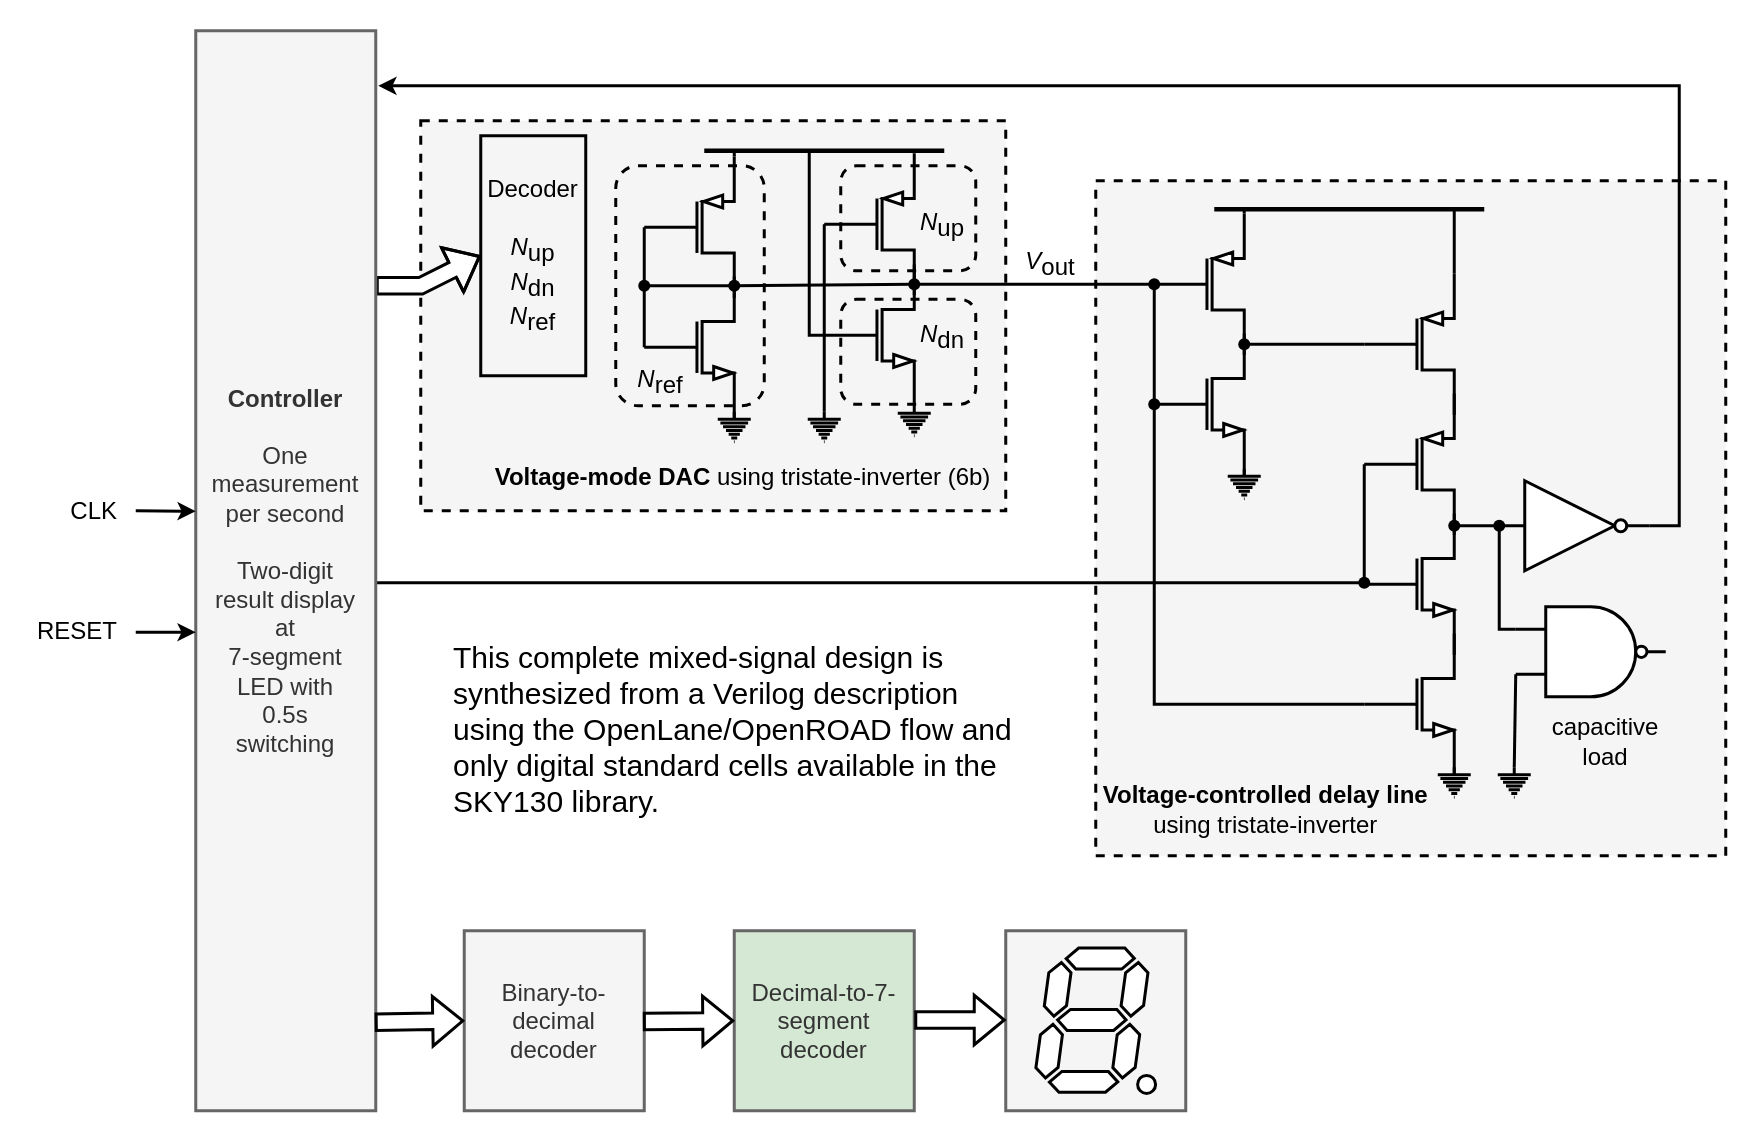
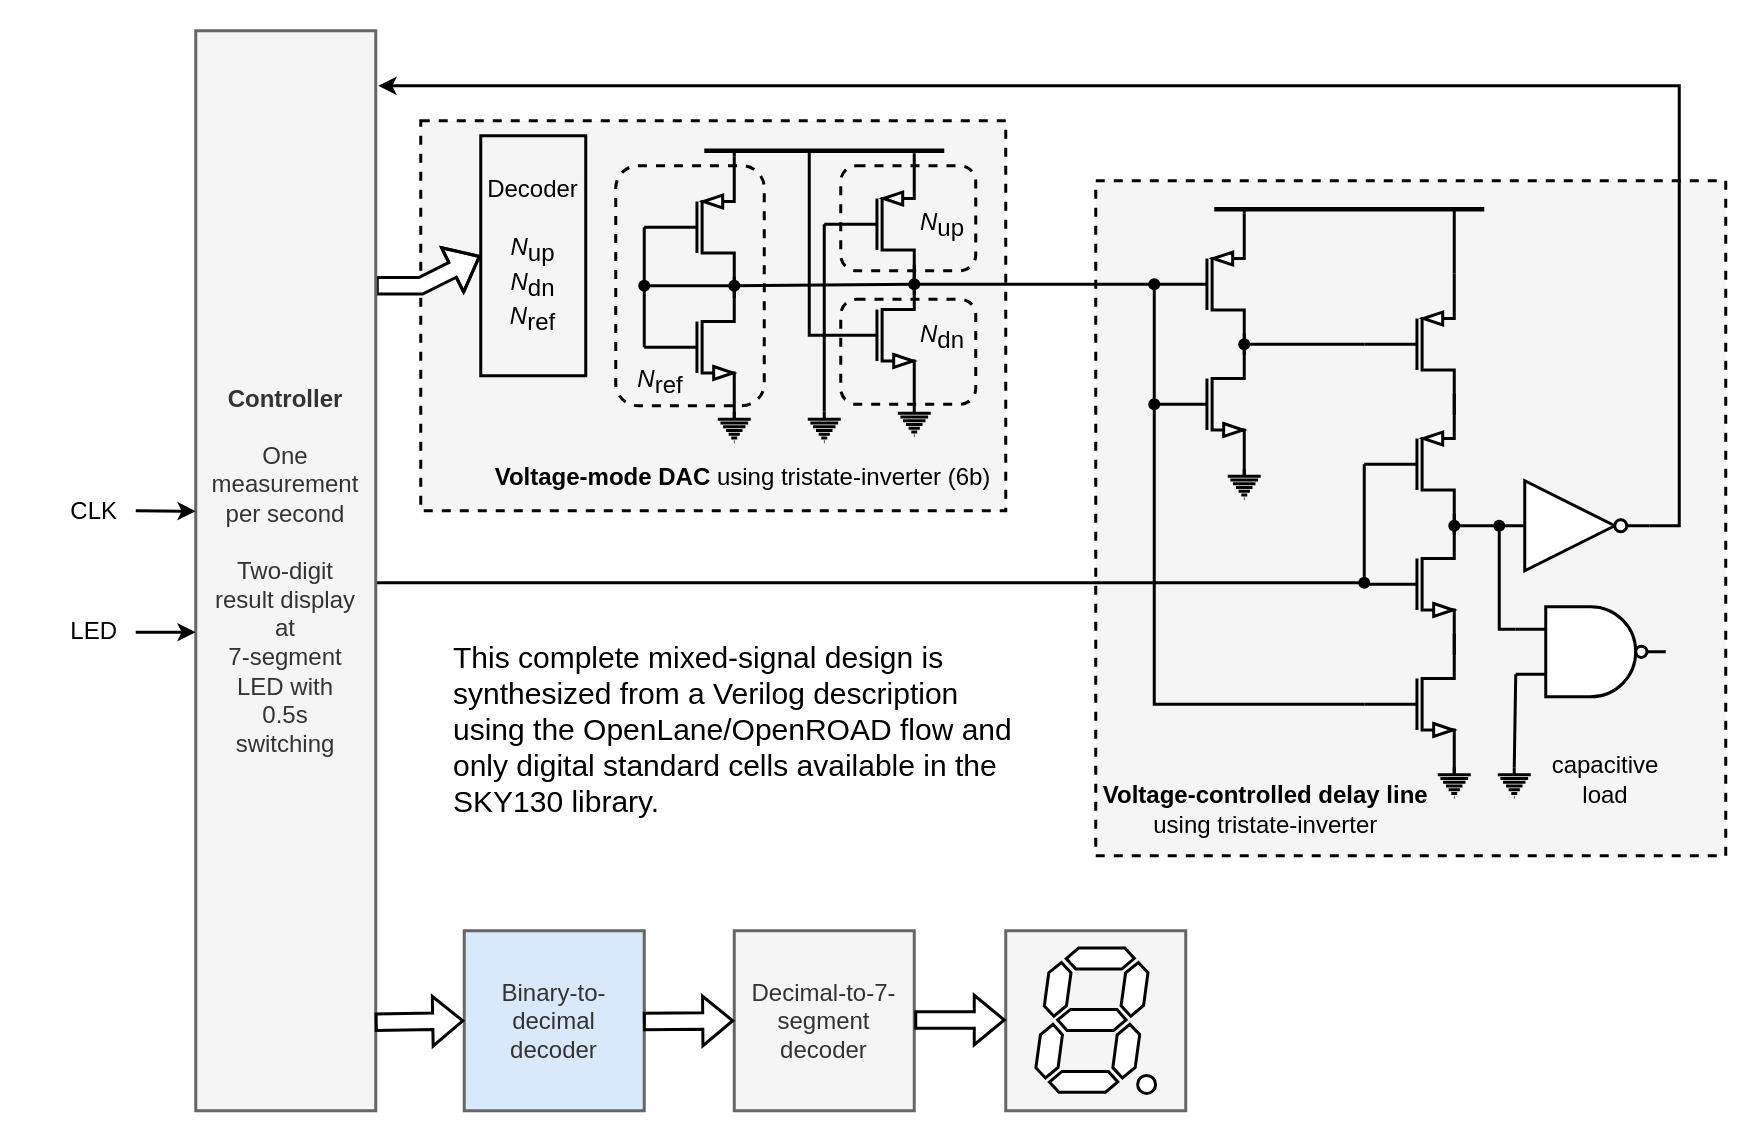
(1051, 263) -> none
(84, 631) -> (98, 631)
(1606, 742) -> (1606, 779)
(554, 1021) -> (554, 1021)
(824, 1021) -> (824, 1021)
